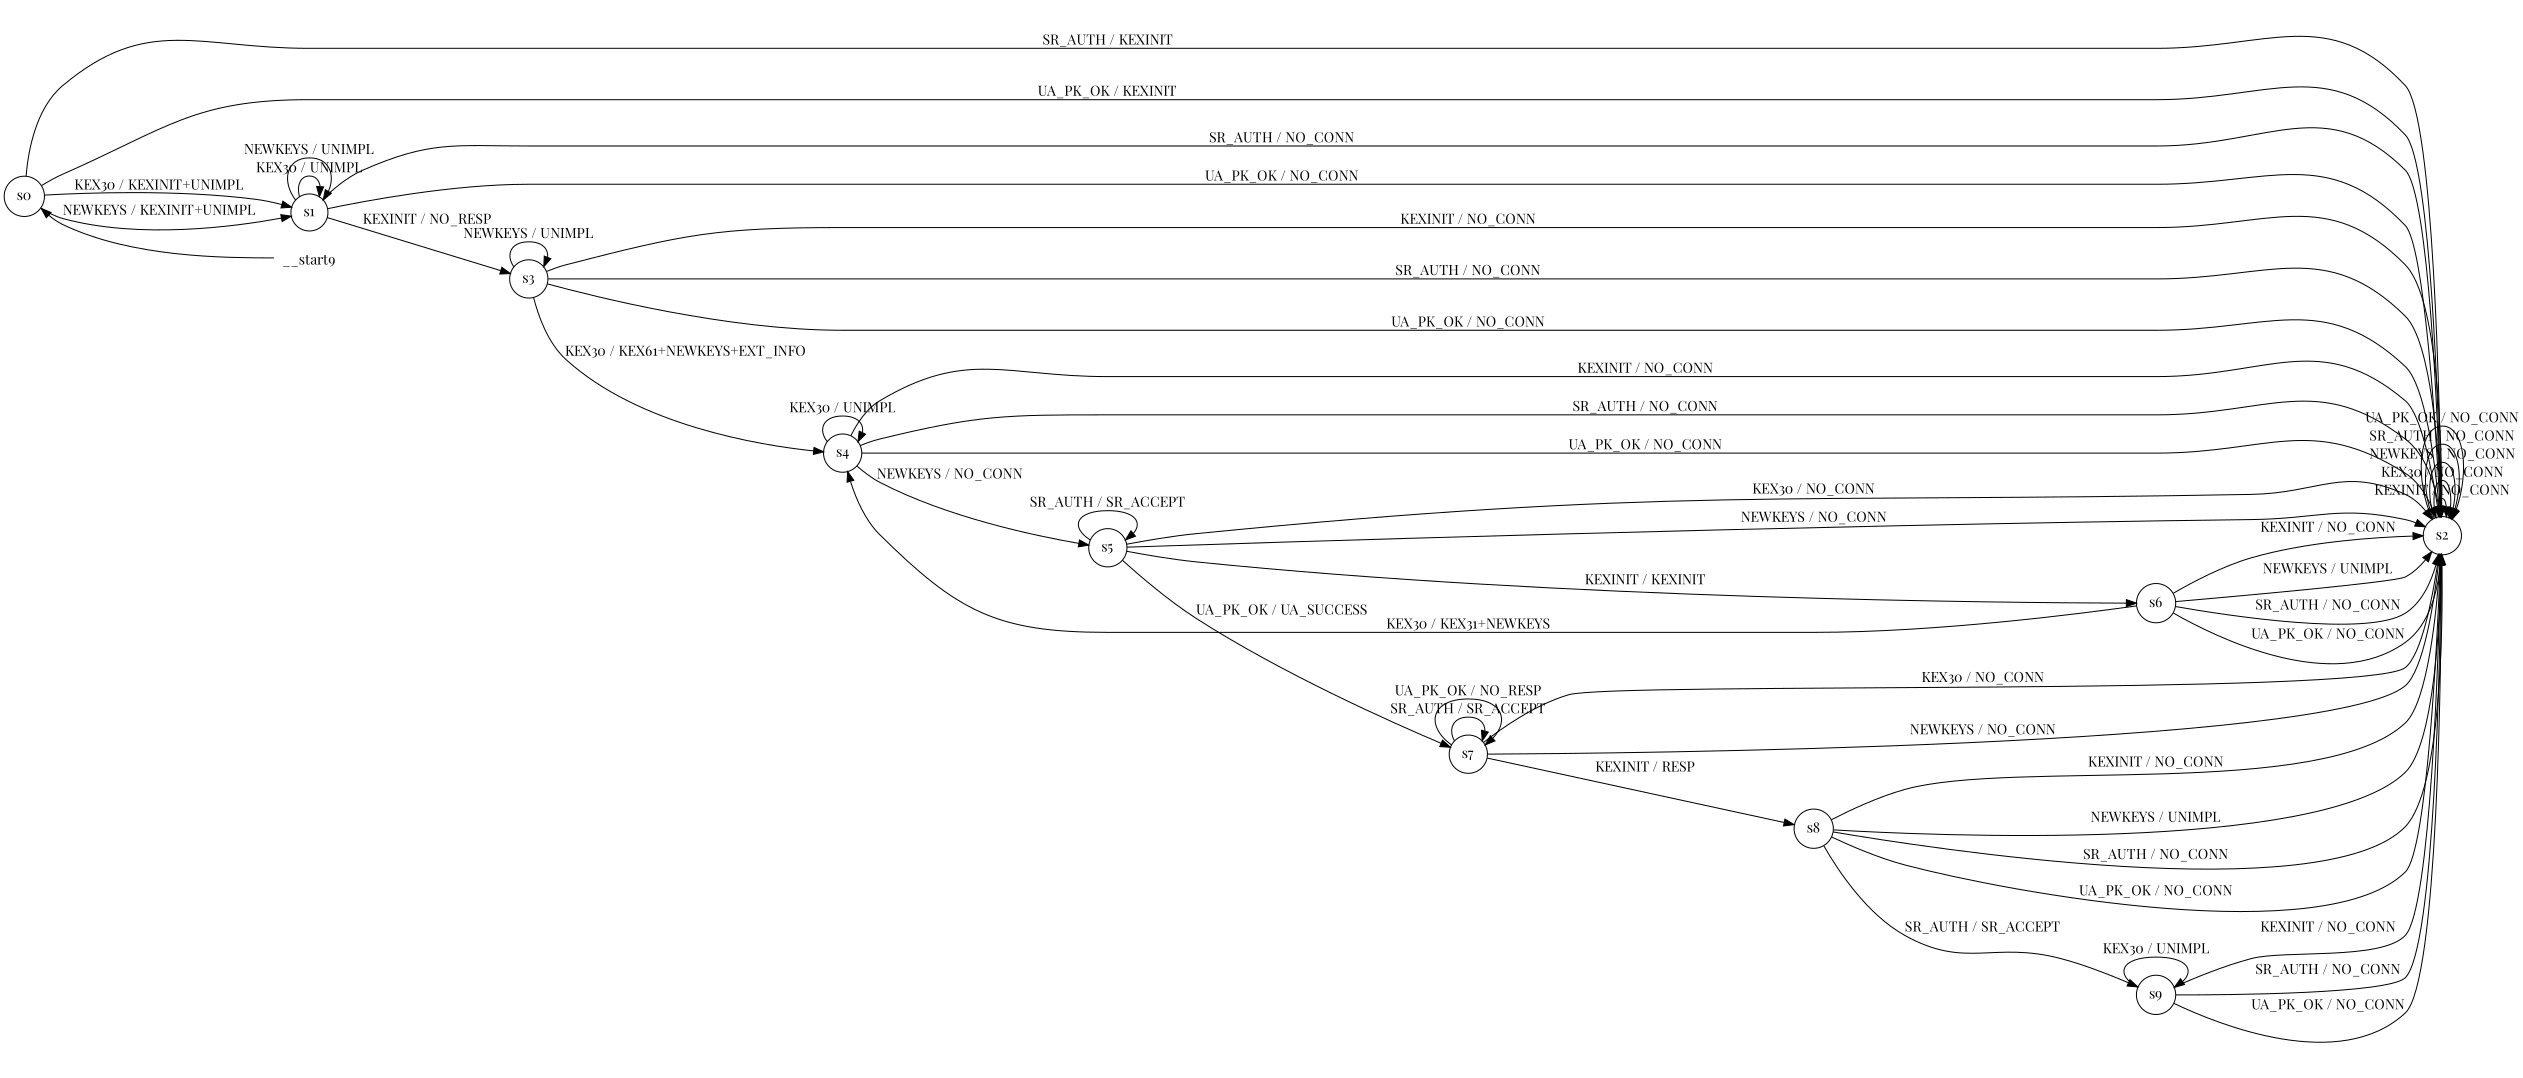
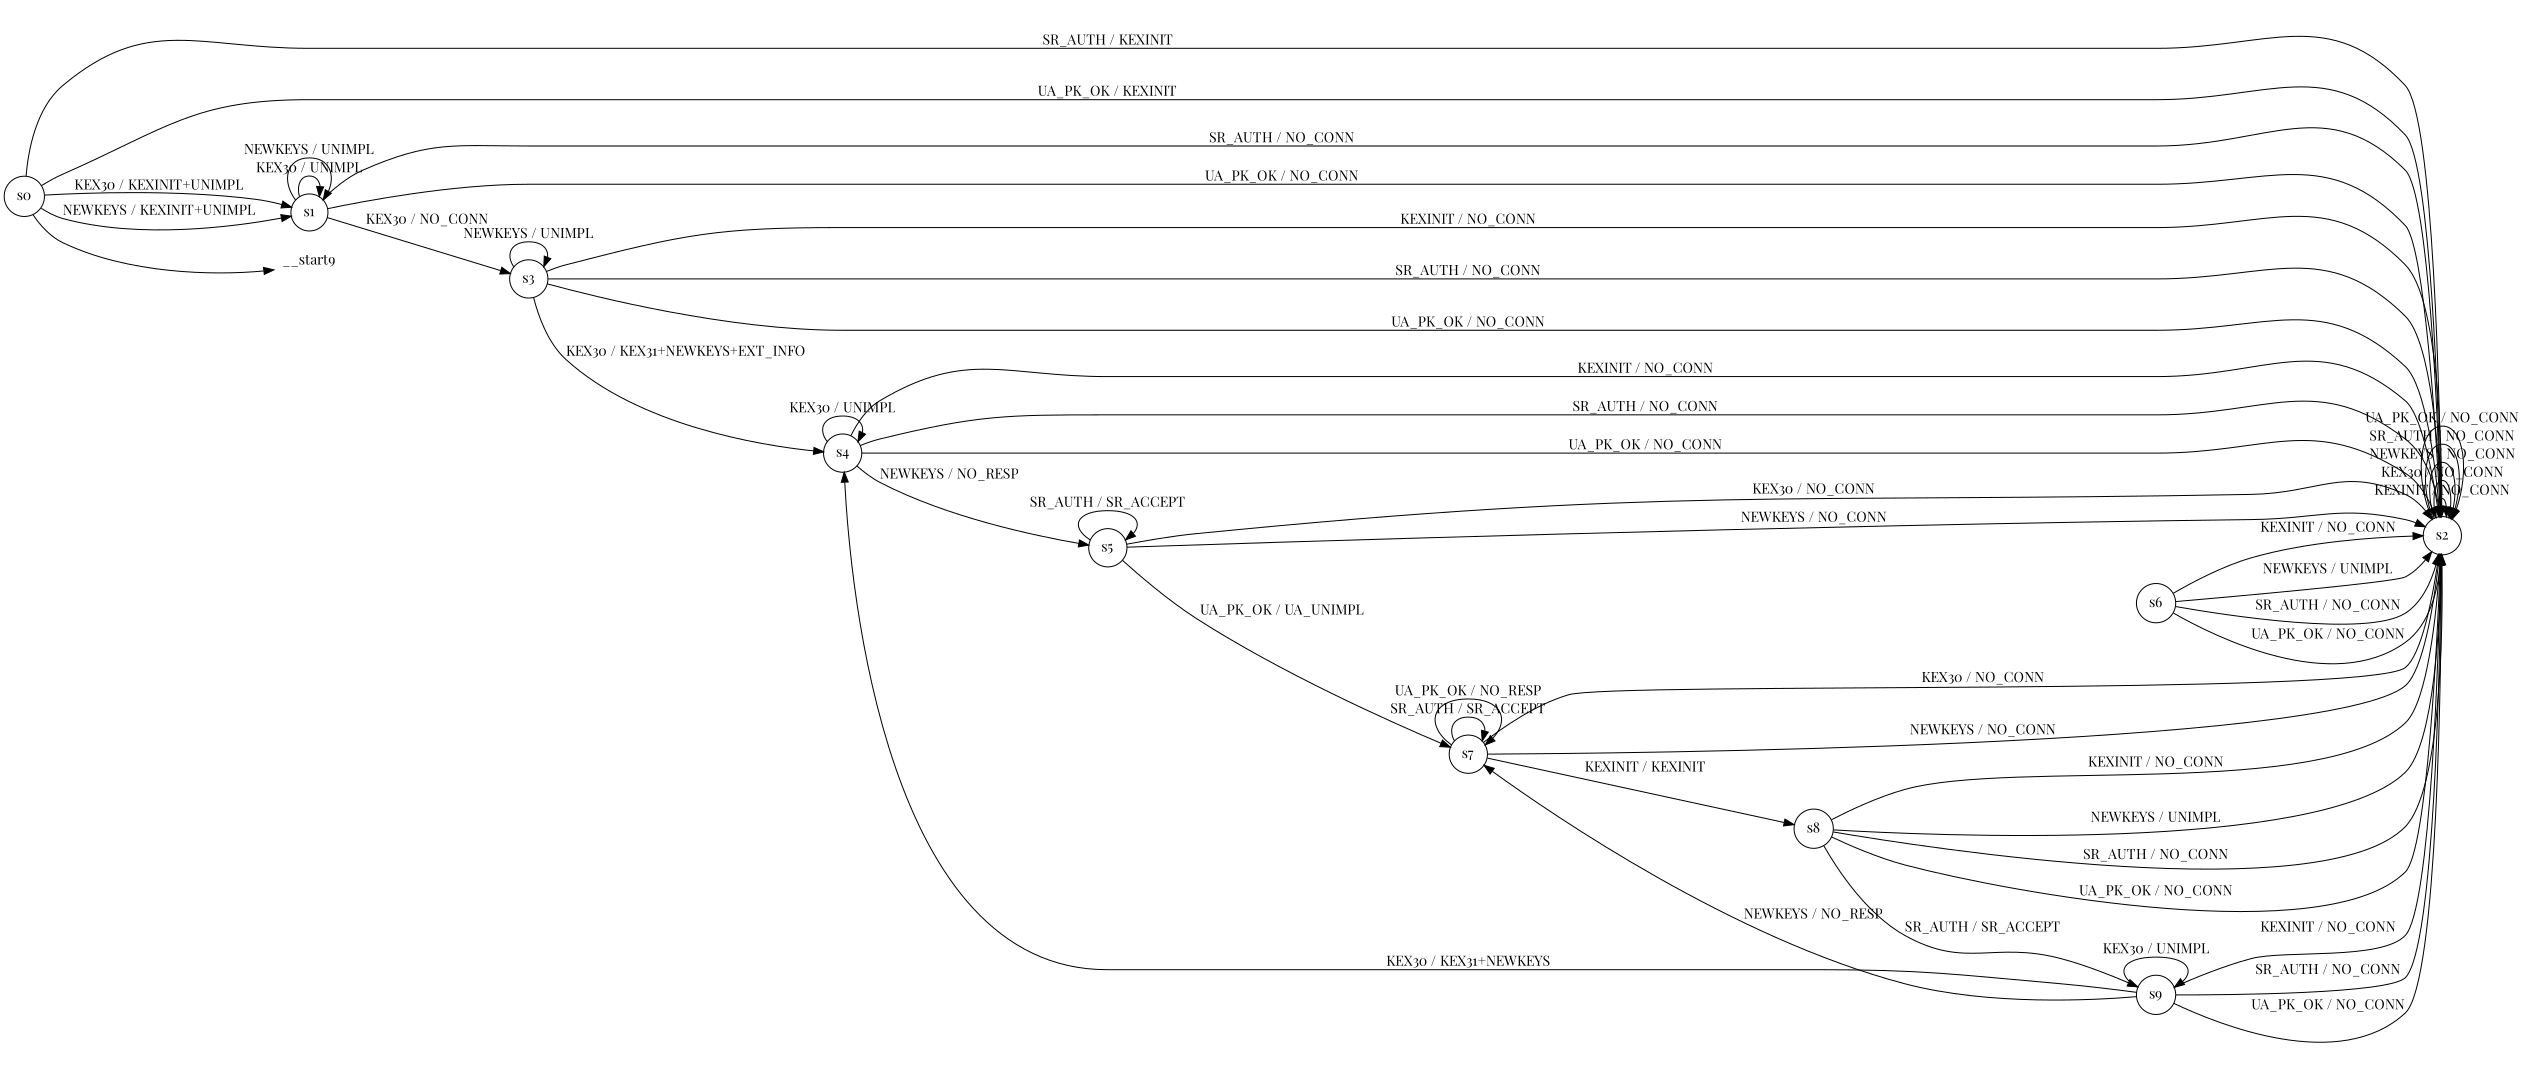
(427, 220) -> (427, 220)
(158, 251) -> (141, 266)
(686, 352) -> (686, 352)
(950, 475) -> (950, 475)
(1626, 591) -> none
(1282, 611) -> (1282, 611)
(1463, 632) -> (1321, 970)
(1646, 768) -> (1646, 768)
none -> (1795, 945)
